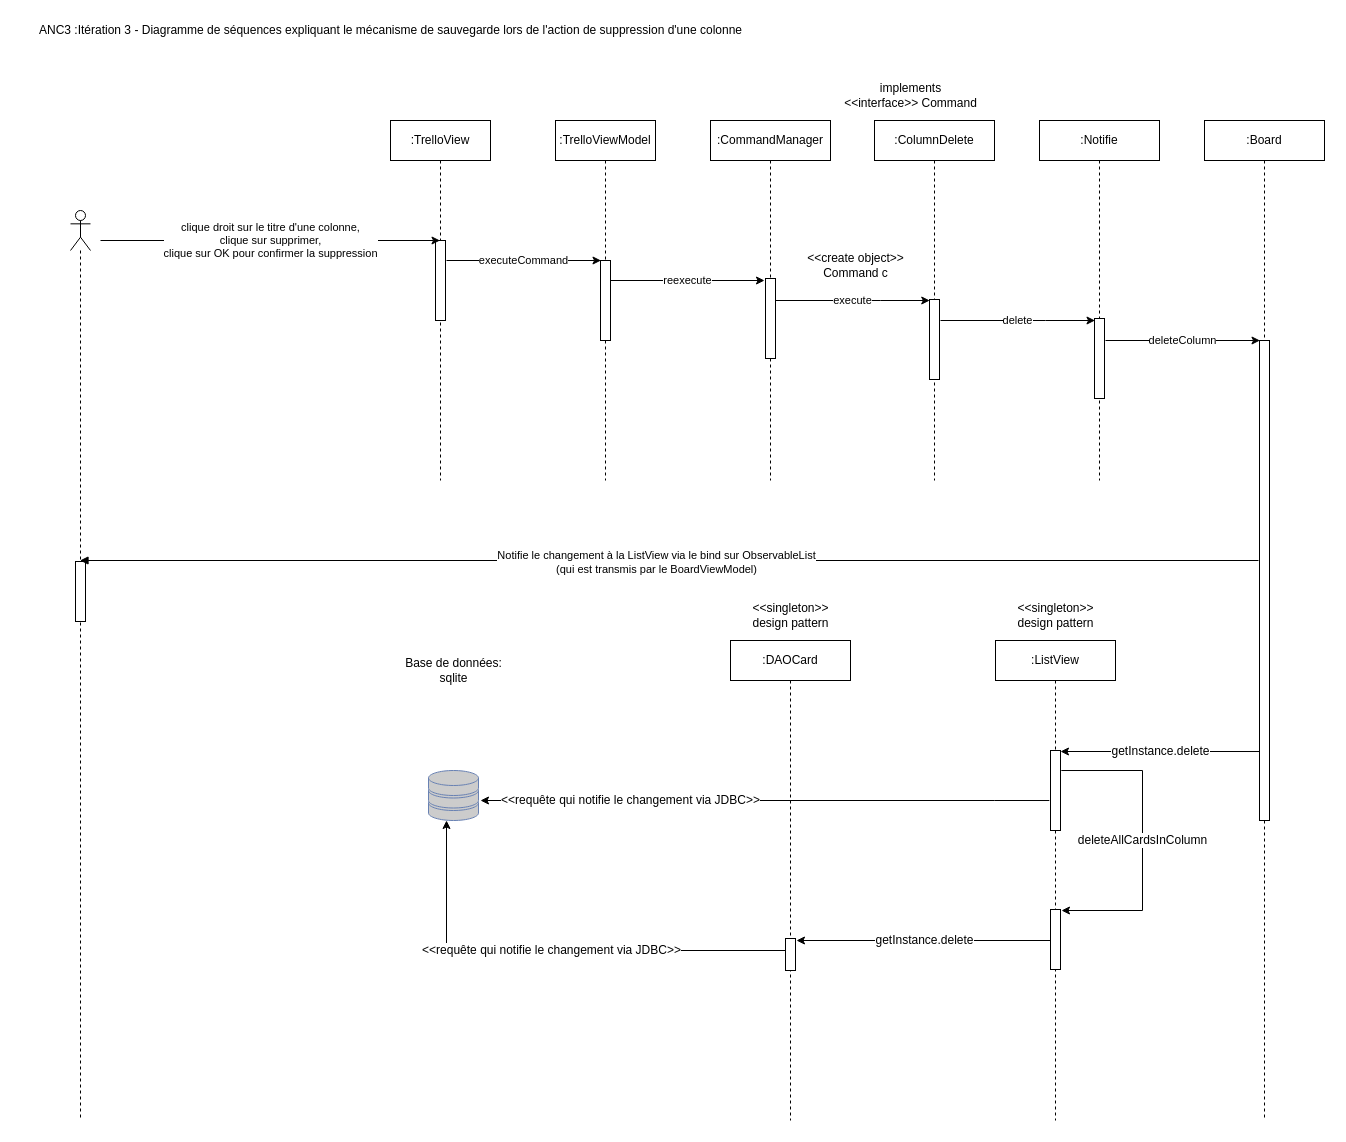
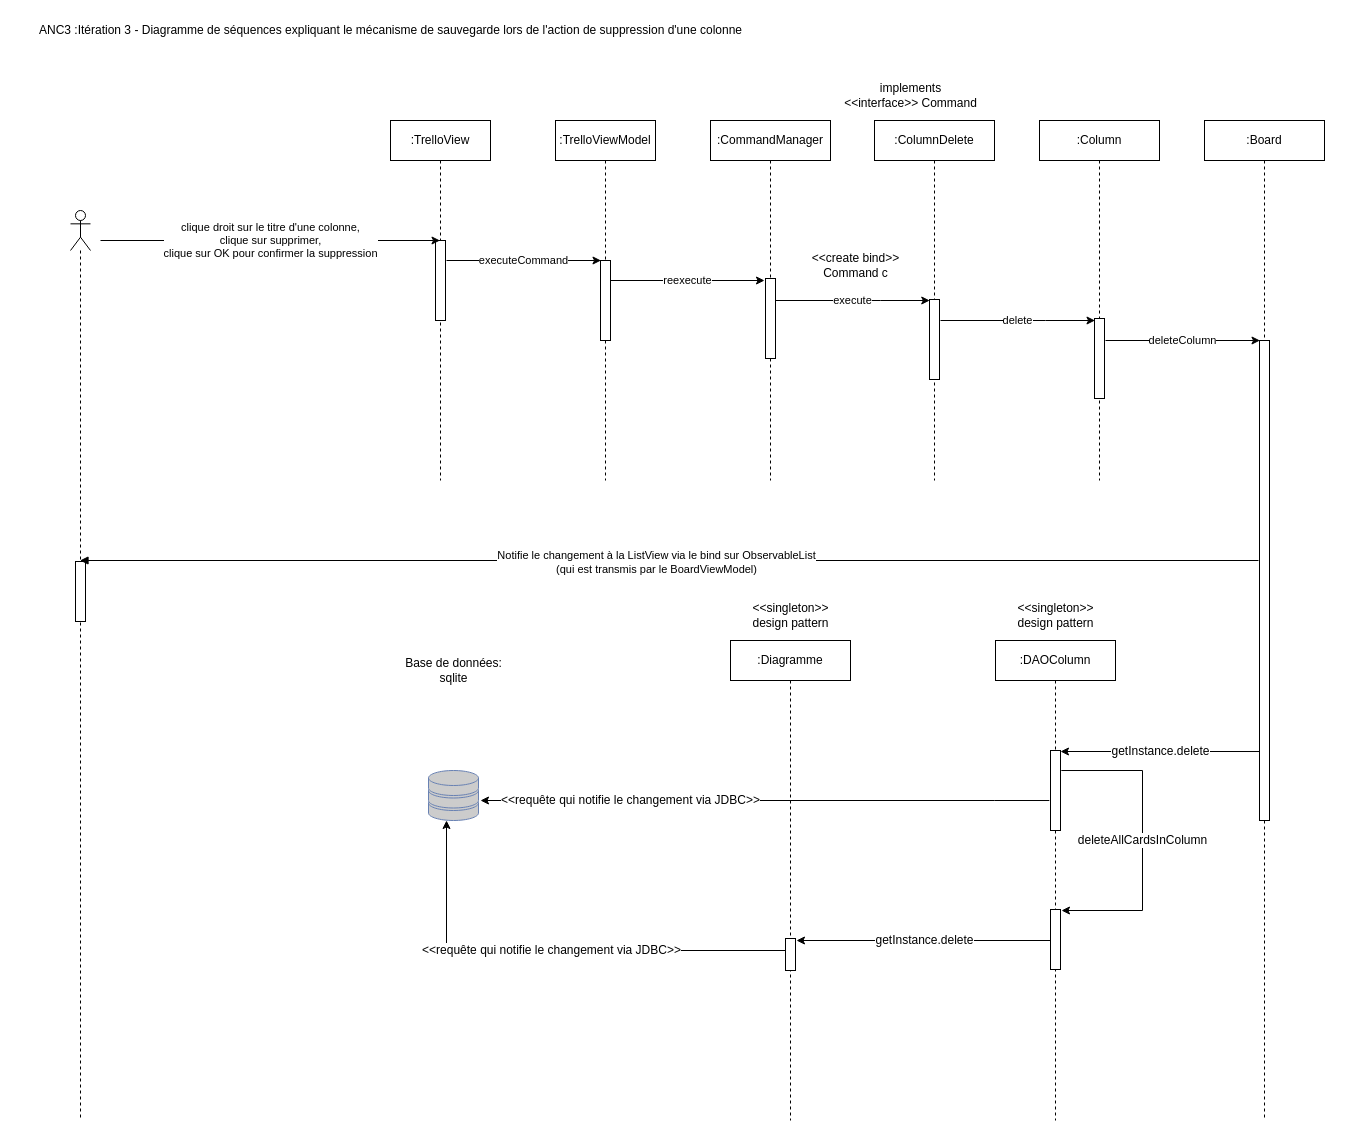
(1100, 141) -> (1100, 141)
(856, 266) -> (856, 266)
(791, 661) -> (791, 661)
(1056, 661) -> (1056, 661)
